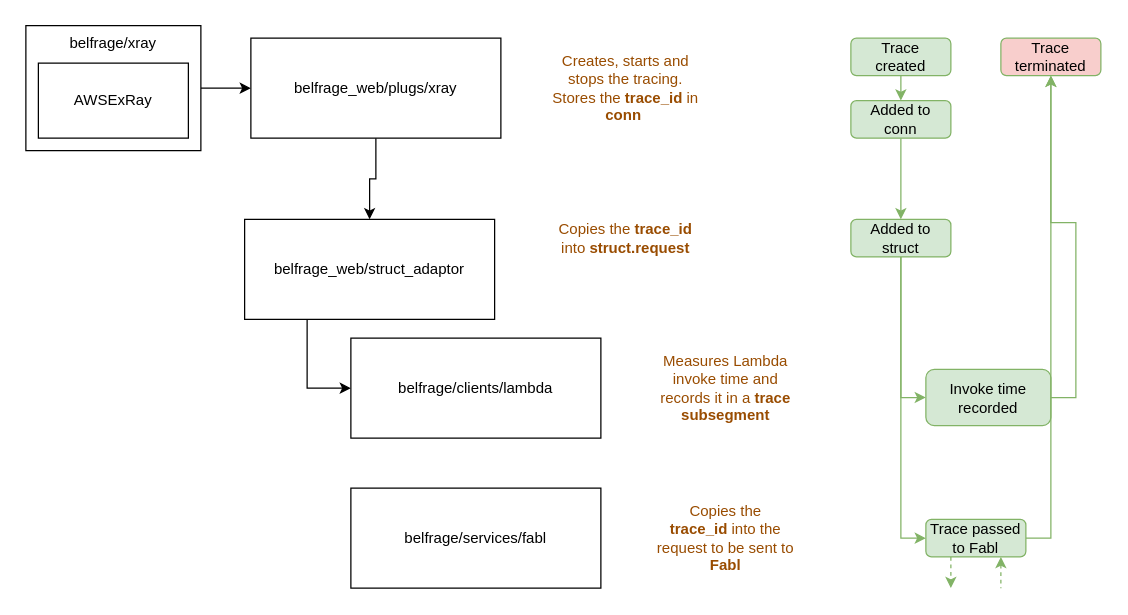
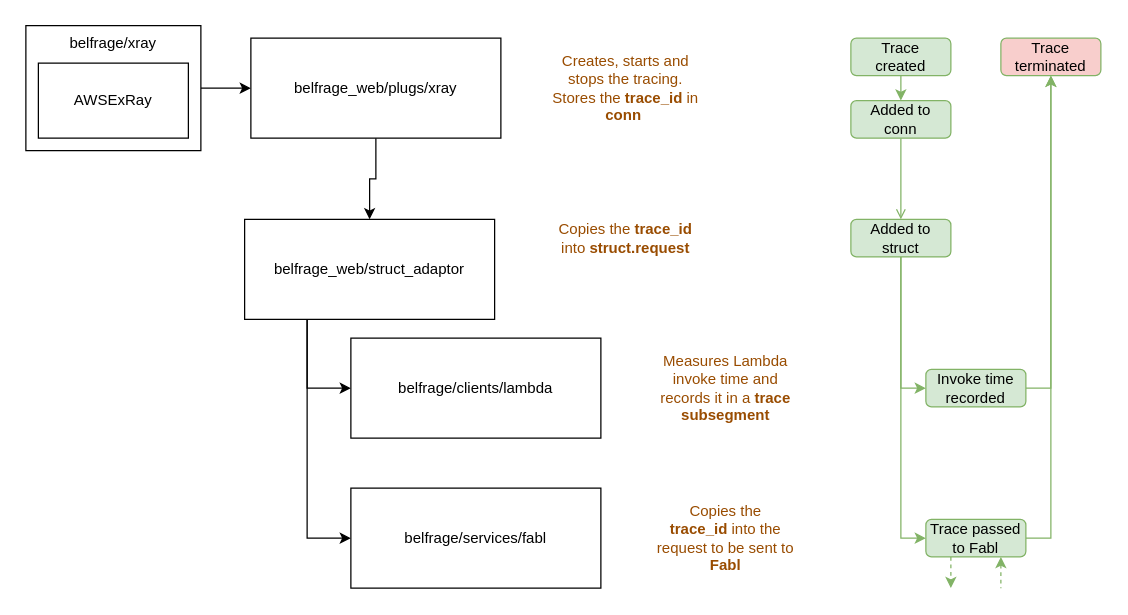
(901, 209) -> (901, 211)
(988, 398) -> (976, 388)
none -> (307, 482)
